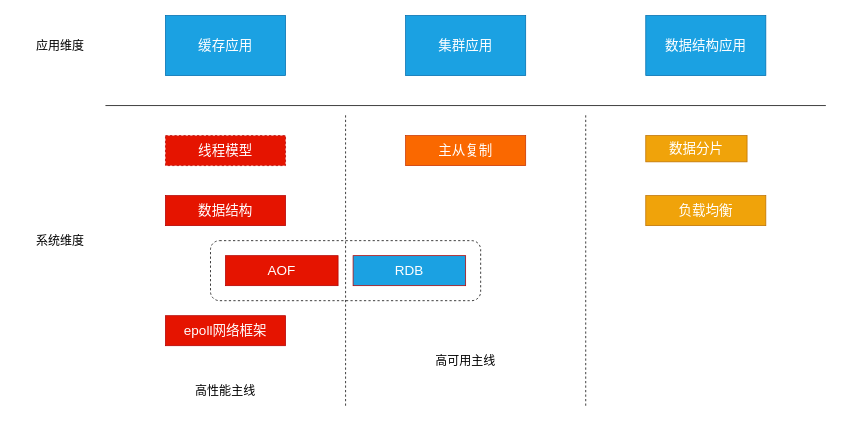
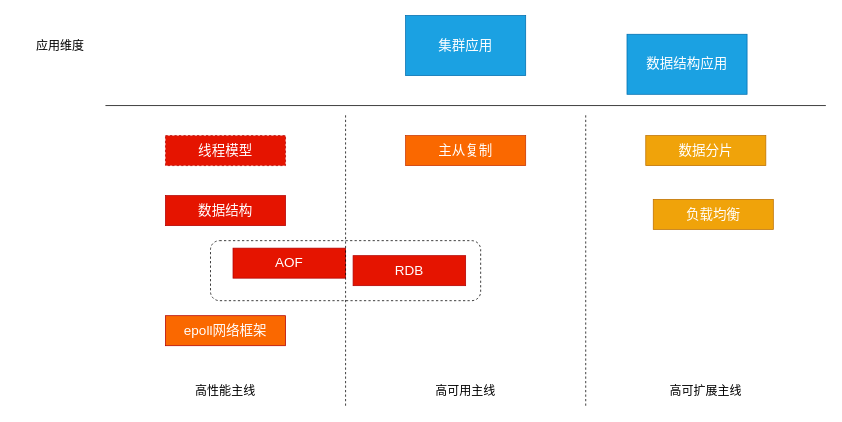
(225, 45) -> none
(705, 45) -> (687, 64)
(696, 149) -> (705, 150)
(705, 210) -> (713, 214)
(60, 240) -> none
(282, 270) -> (289, 263)
(409, 270) -> (409, 270)
(225, 330) -> (225, 330)
(465, 360) -> (465, 390)
none -> (705, 390)
